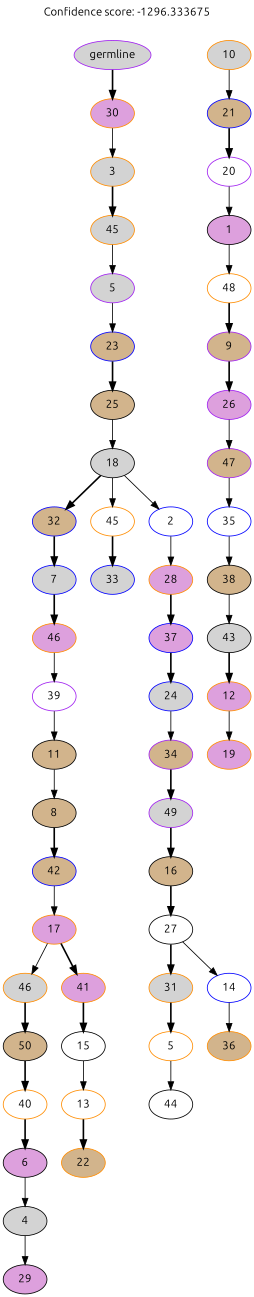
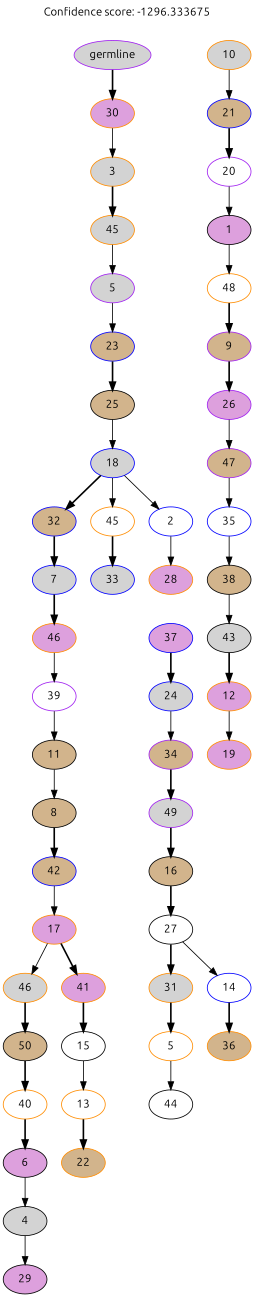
(113, 463) -> (113, 463)
(171, 605) -> none
(229, 1013) -> (229, 1013)
